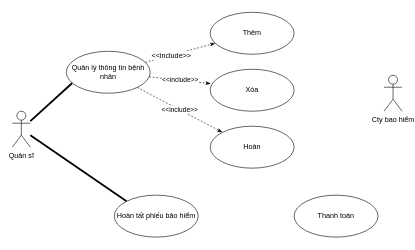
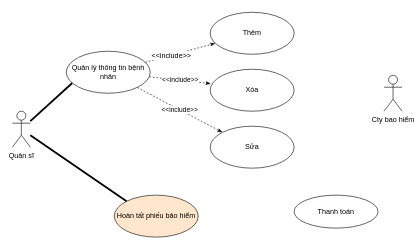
(252, 147) -> (252, 147)
(156, 216) -> (156, 216)
(336, 216) -> (336, 212)
